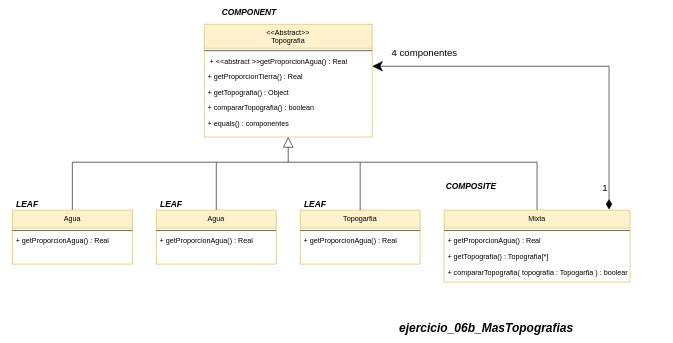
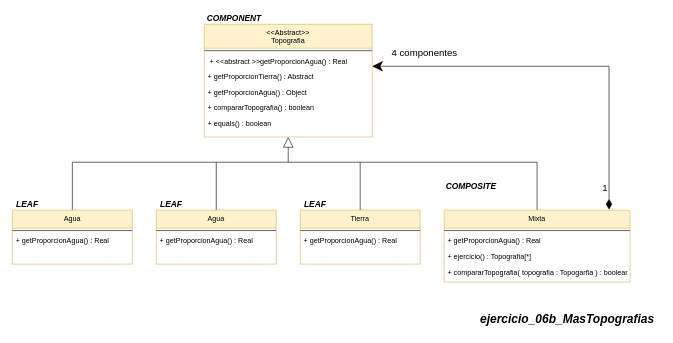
(249, 12) -> (234, 18)
(262, 77) -> (271, 77)
(255, 92) -> (263, 92)
(251, 124) -> (242, 124)
(360, 218) -> (360, 218)
(509, 257) -> (500, 257)
(486, 327) -> (567, 318)
